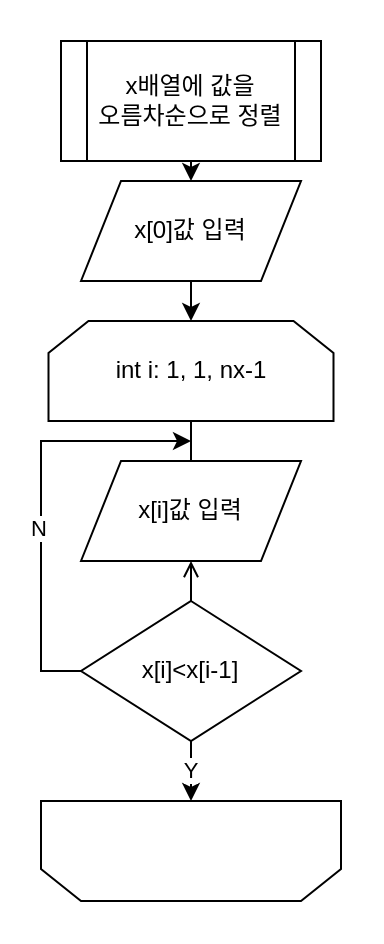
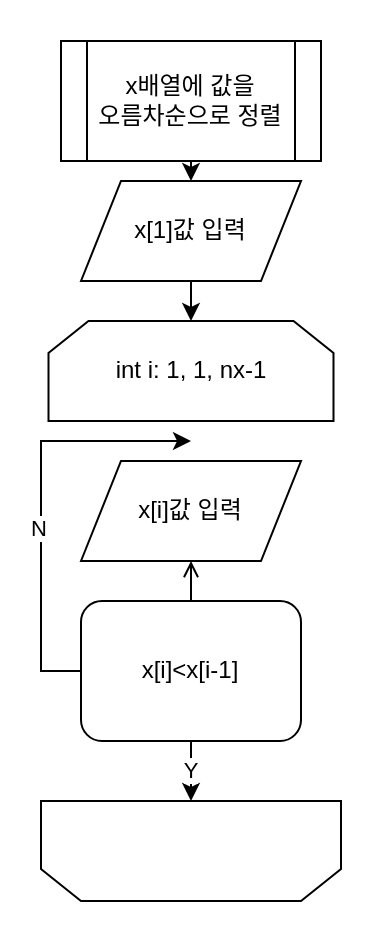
(191, 231) -> (191, 231)
(191, 441) -> none
(191, 671) -> (191, 671)
